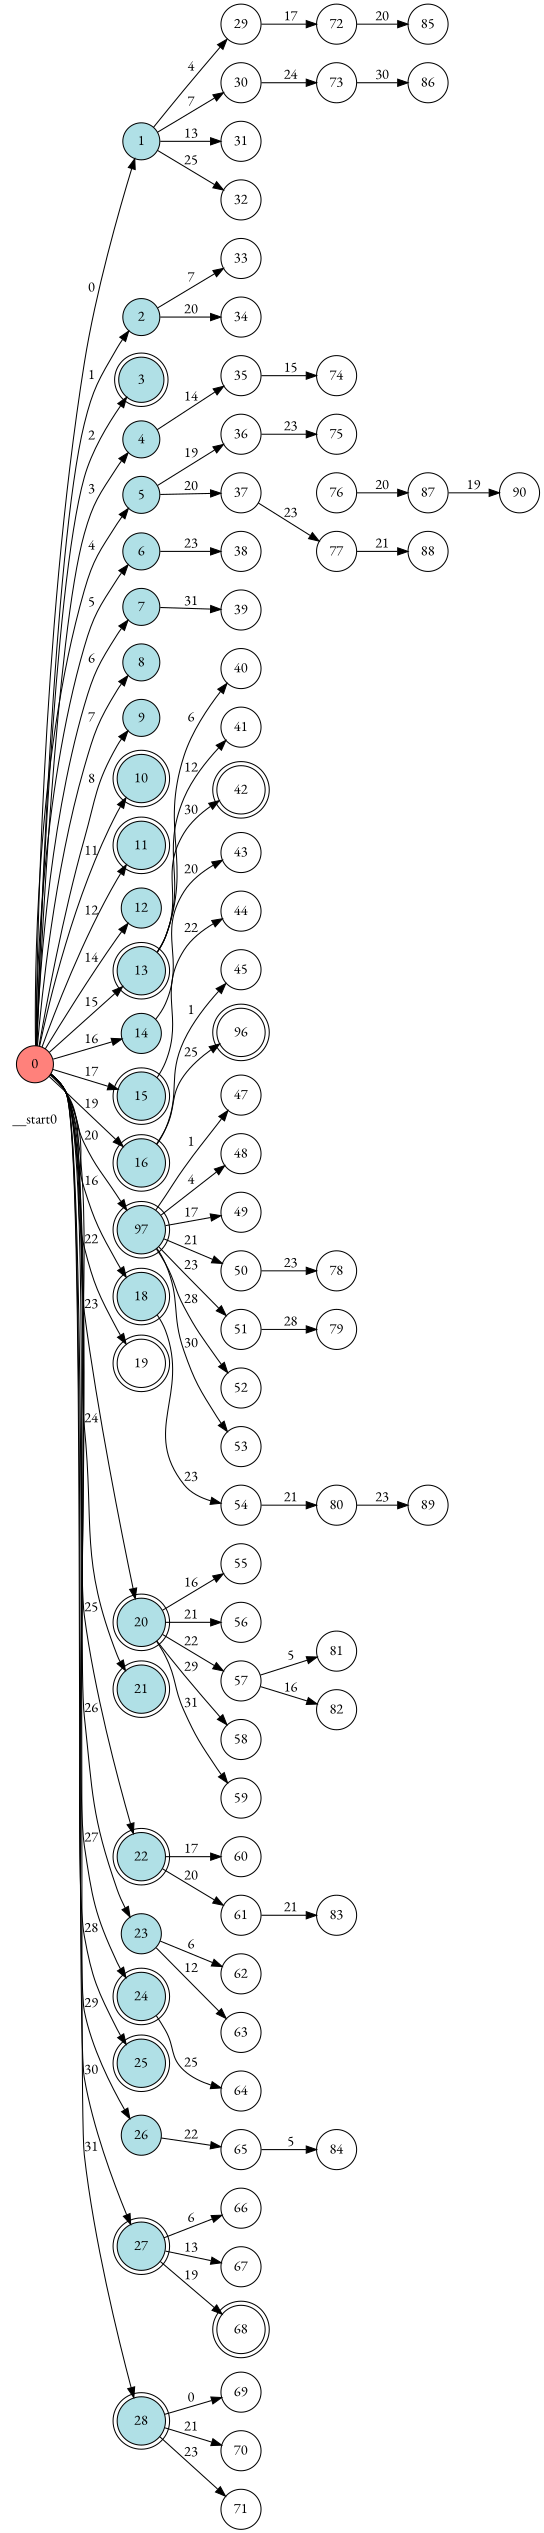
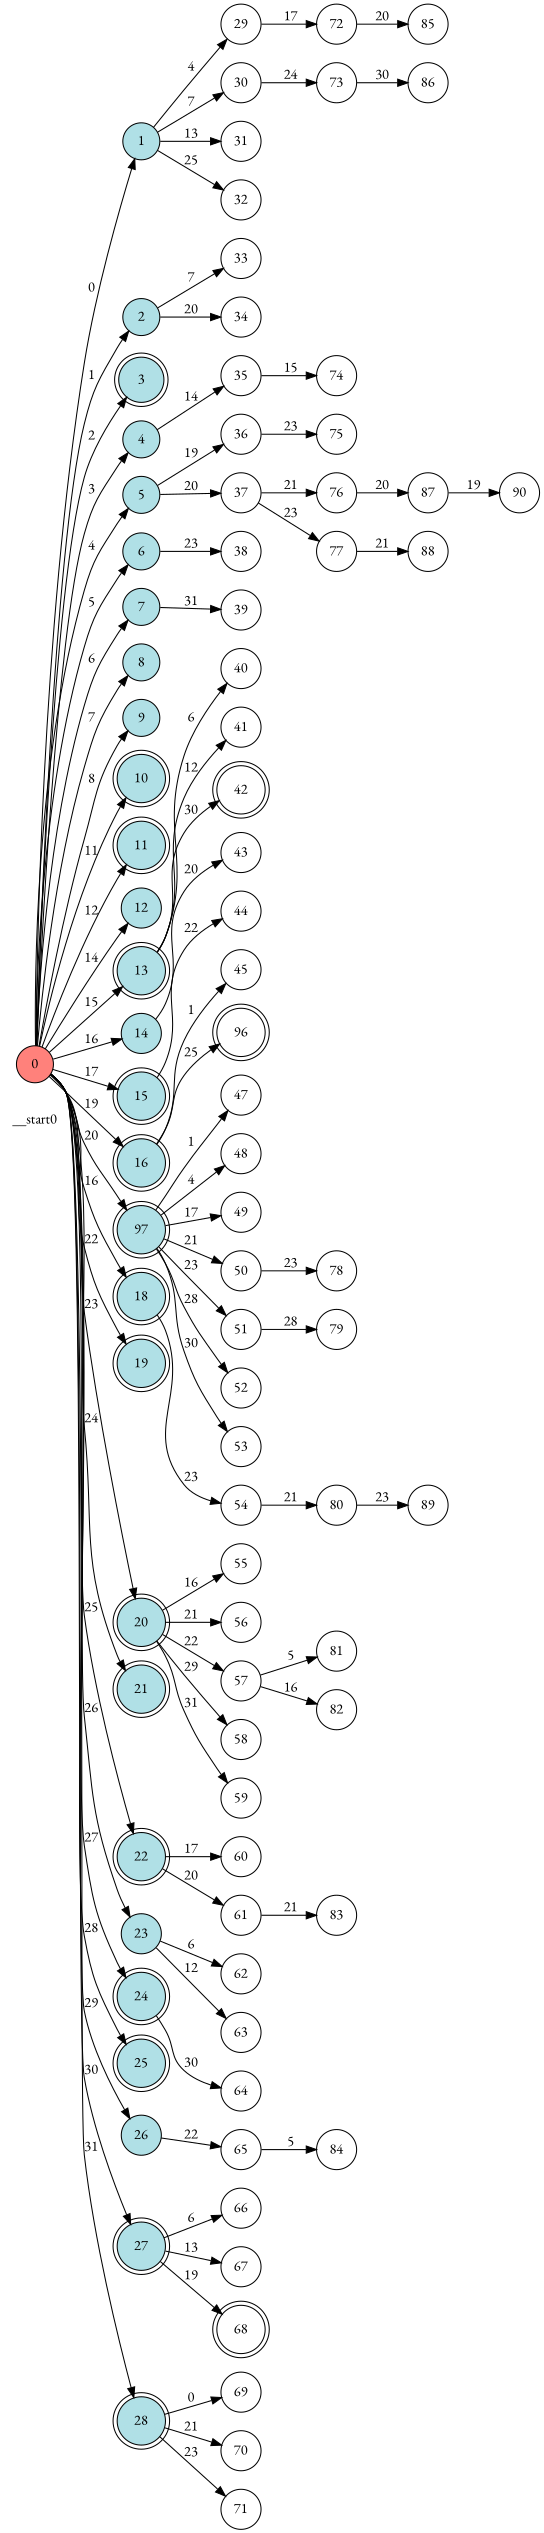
none -> (284, 493)
(141, 1363) -> (141, 1363)
(191, 2063) -> (191, 2063)
